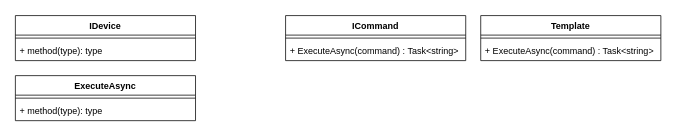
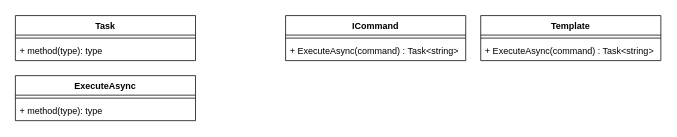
(105, 26) -> (105, 26)
